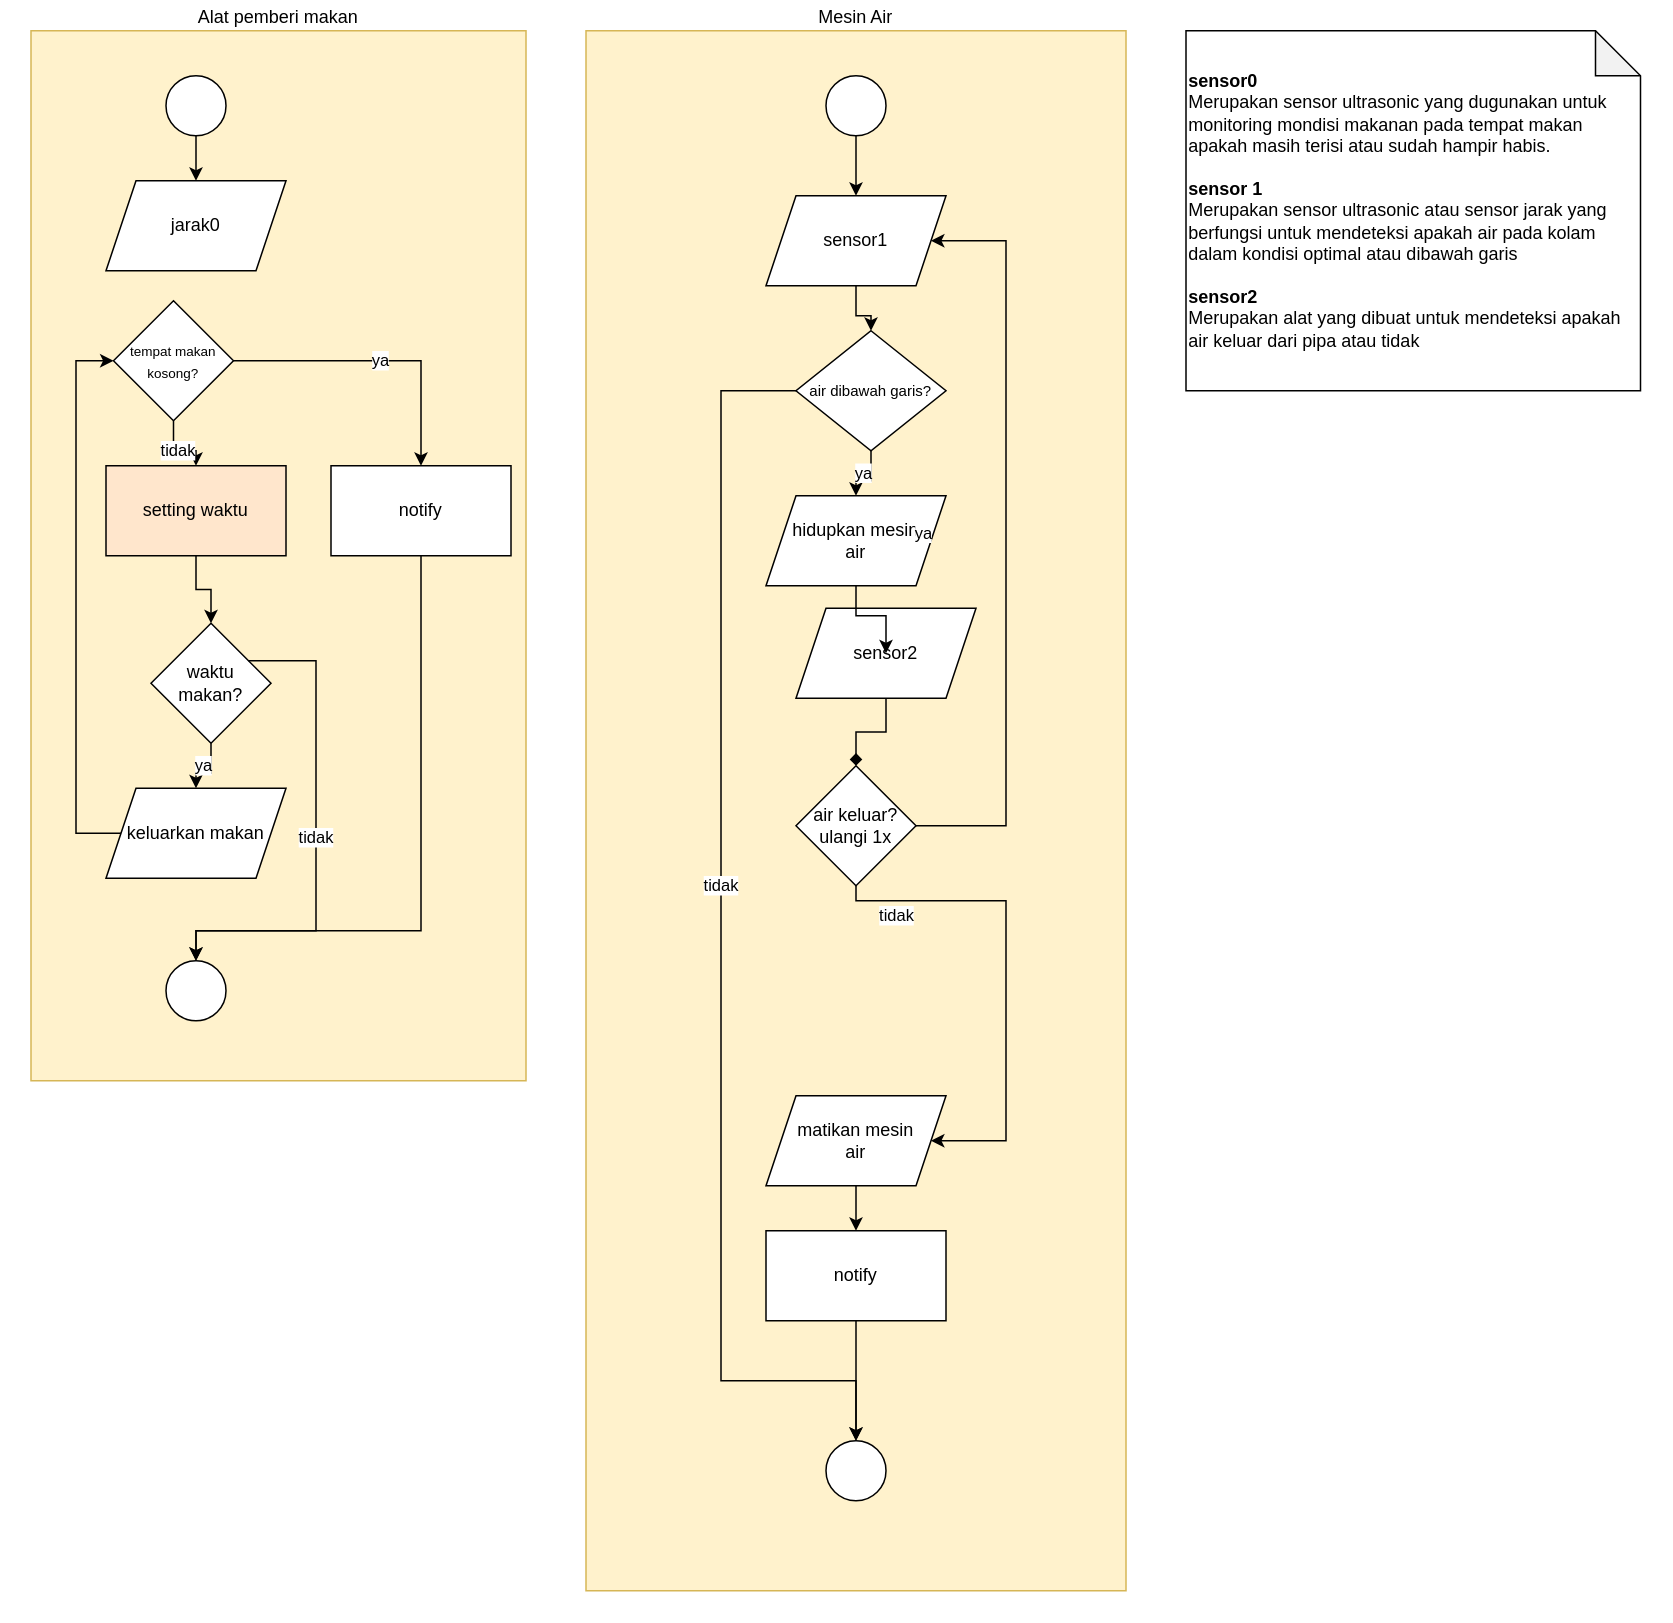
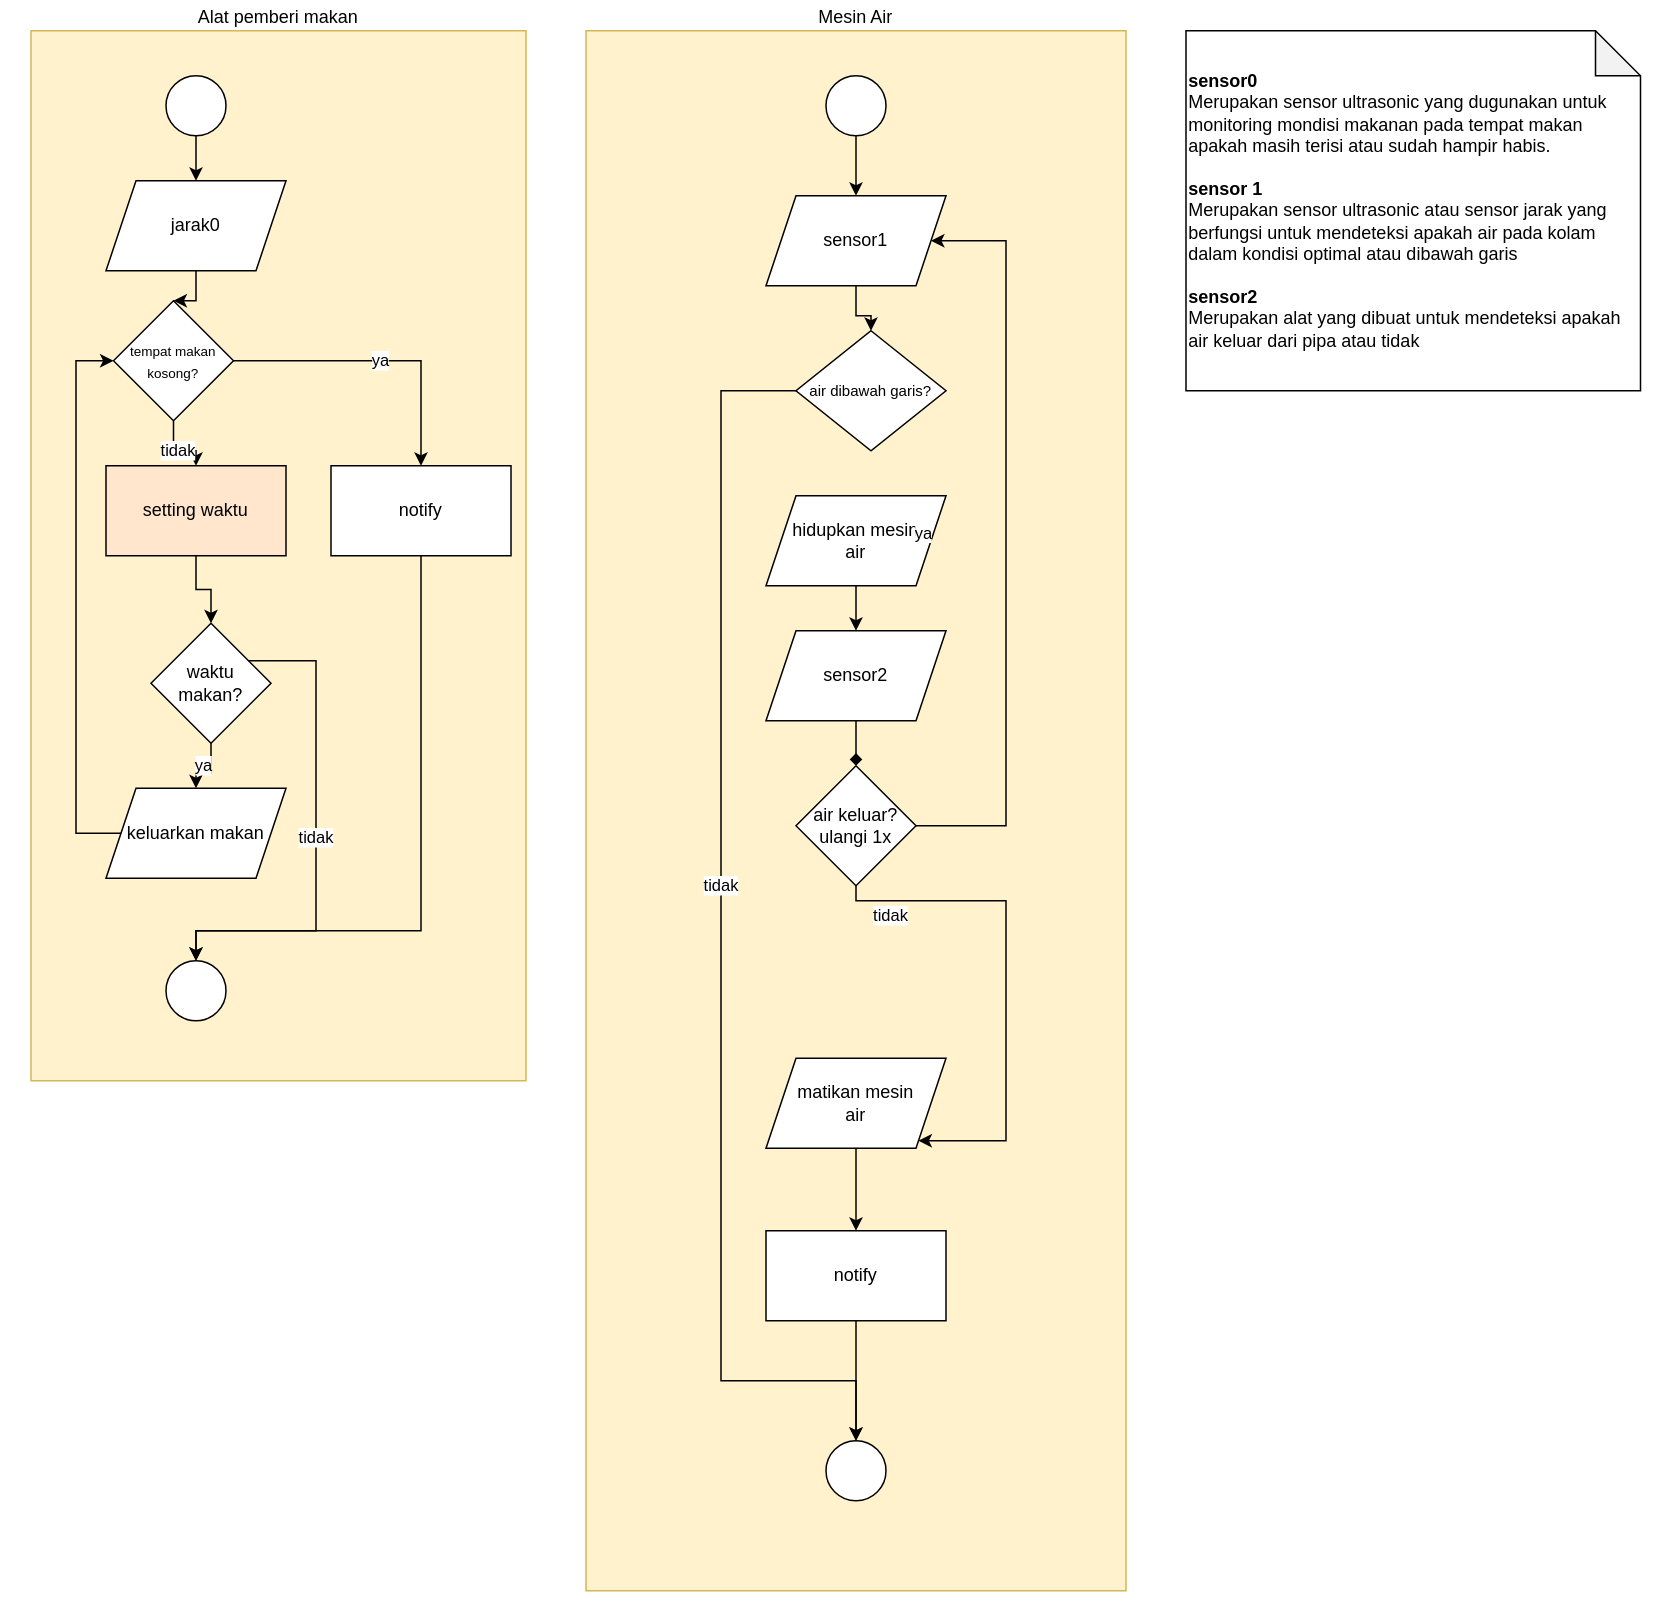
none -> (196, 292)
(871, 464) -> none
(886, 653) -> (856, 676)
(856, 1141) -> (856, 1103)
